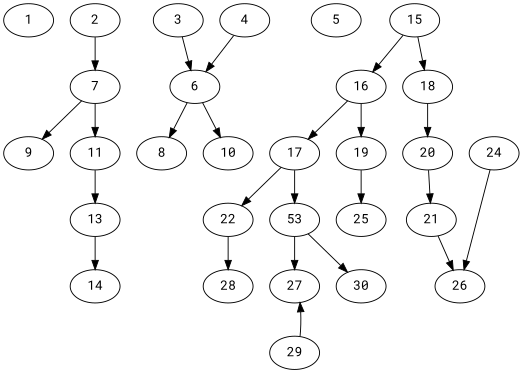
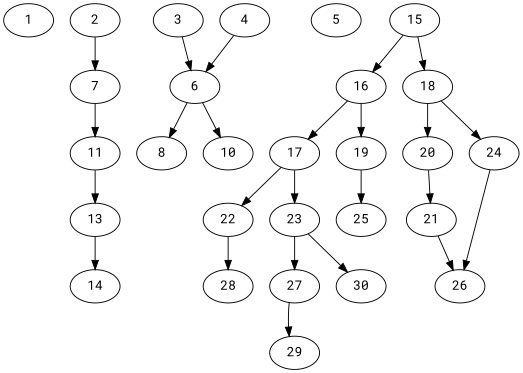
none -> (457, 117)
(29, 153) -> none
(295, 220) -> (295, 220)
(301, 324) -> (288, 315)
